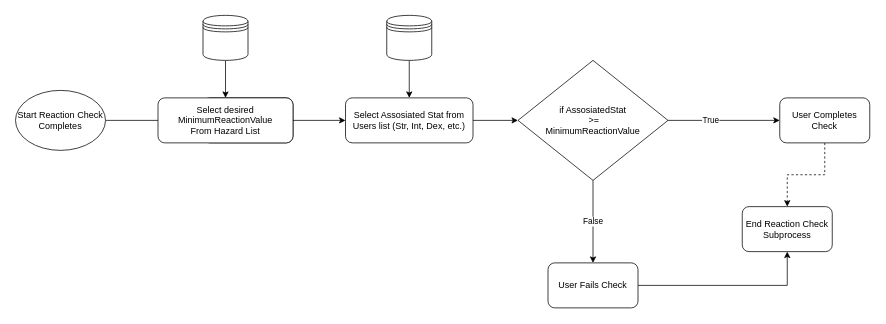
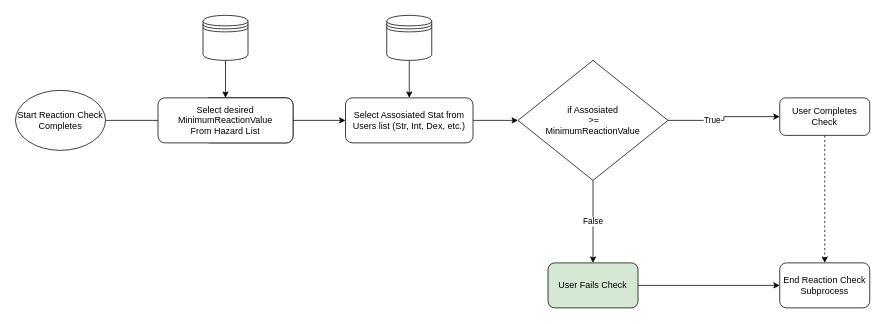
(593, 120) -> (593, 120)
(825, 120) -> (825, 117)
(787, 229) -> (825, 285)
(593, 285) -> (593, 285)
